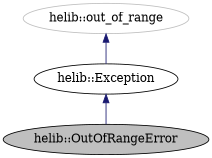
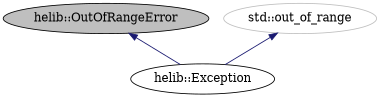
(106, 18) -> (300, 18)
(106, 114) -> (158, 51)
